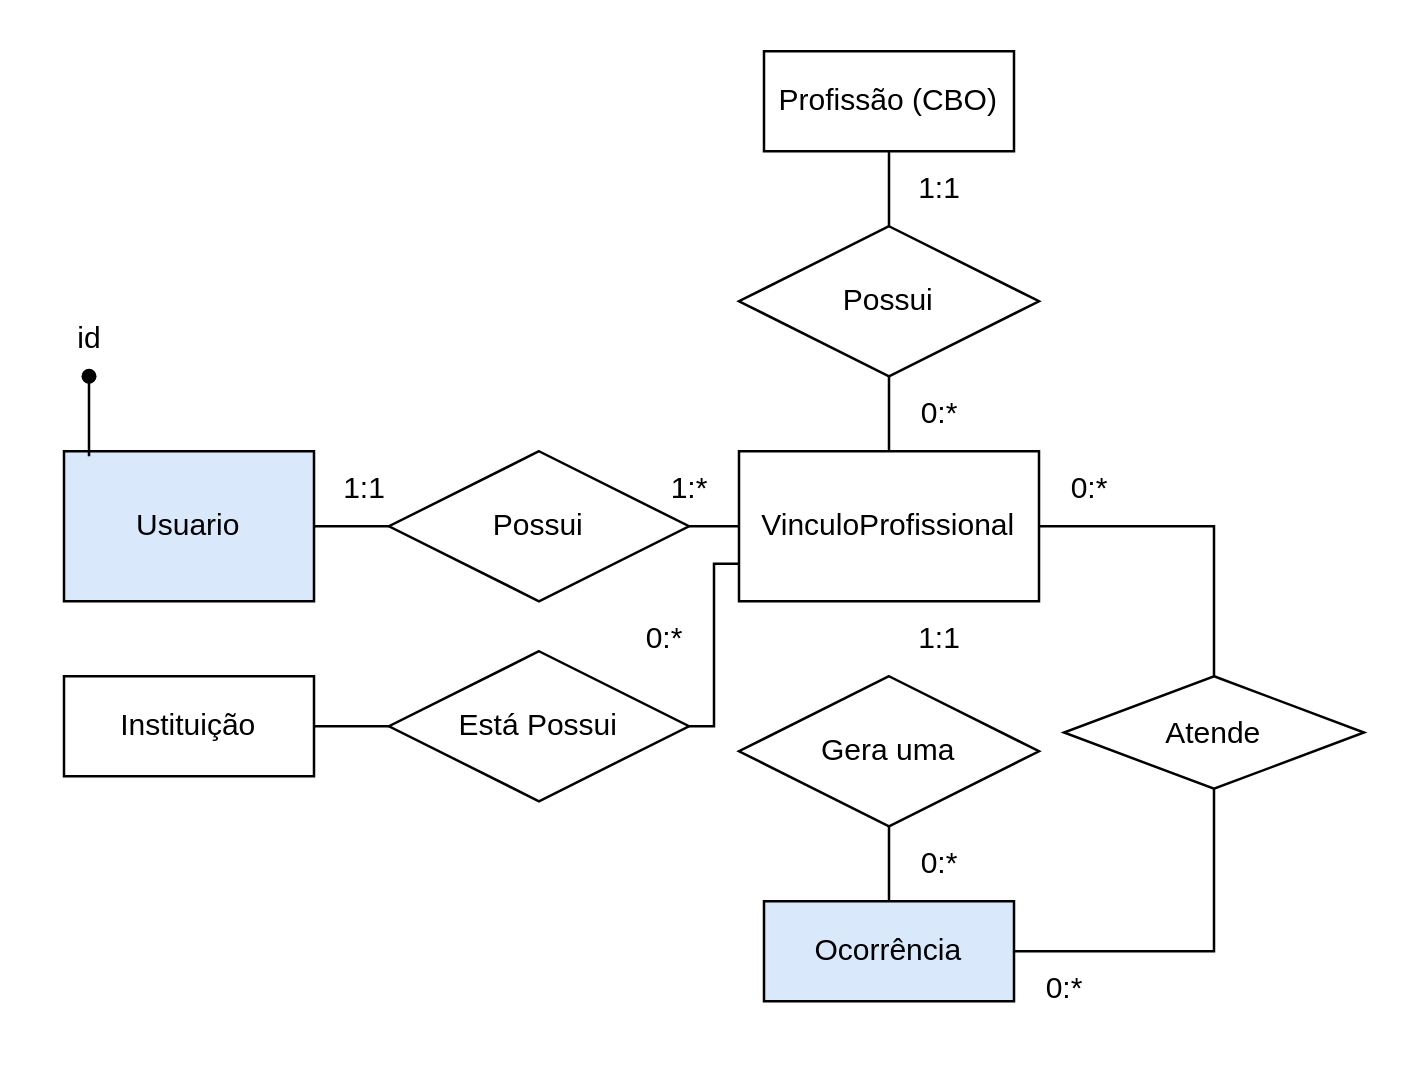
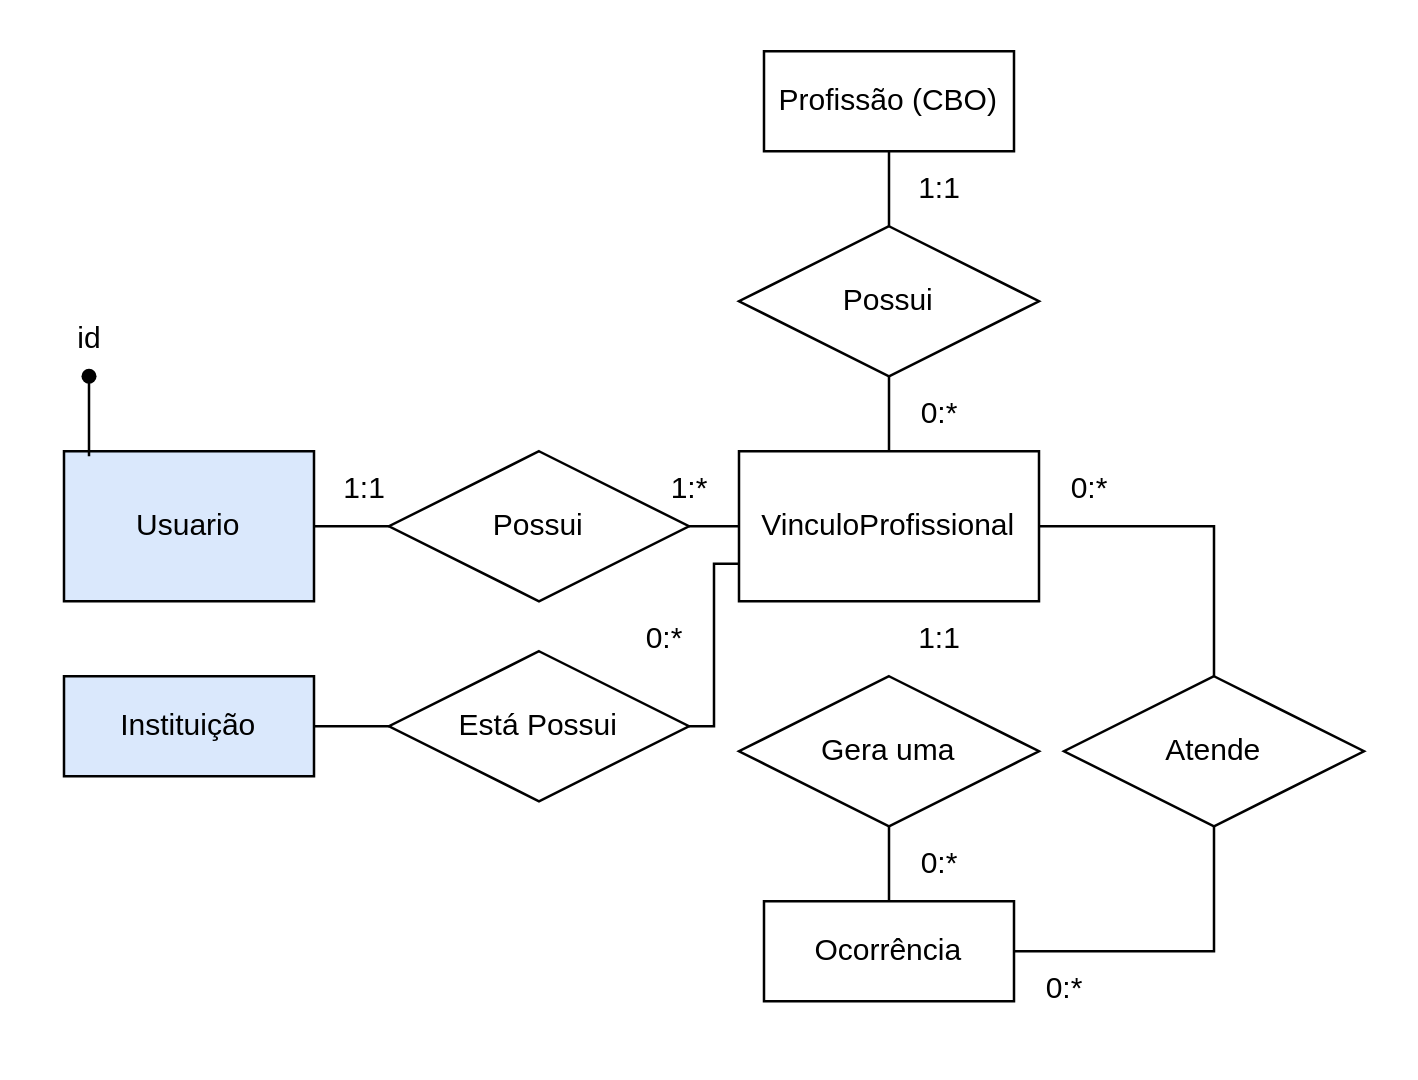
(189, 726) -> (189, 726)
(1214, 733) -> (1214, 751)
(889, 951) -> (889, 951)
